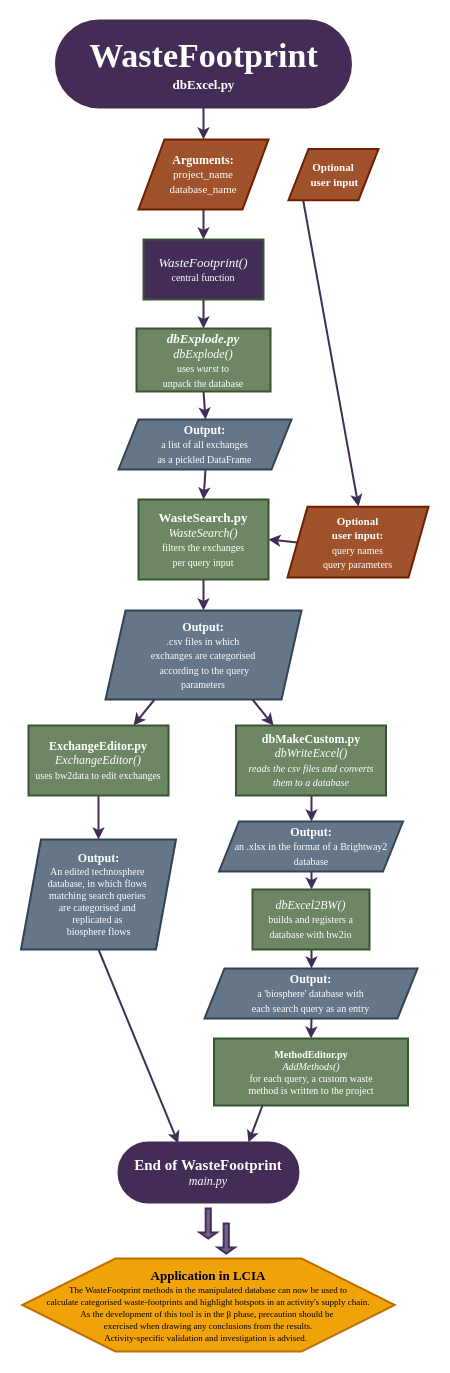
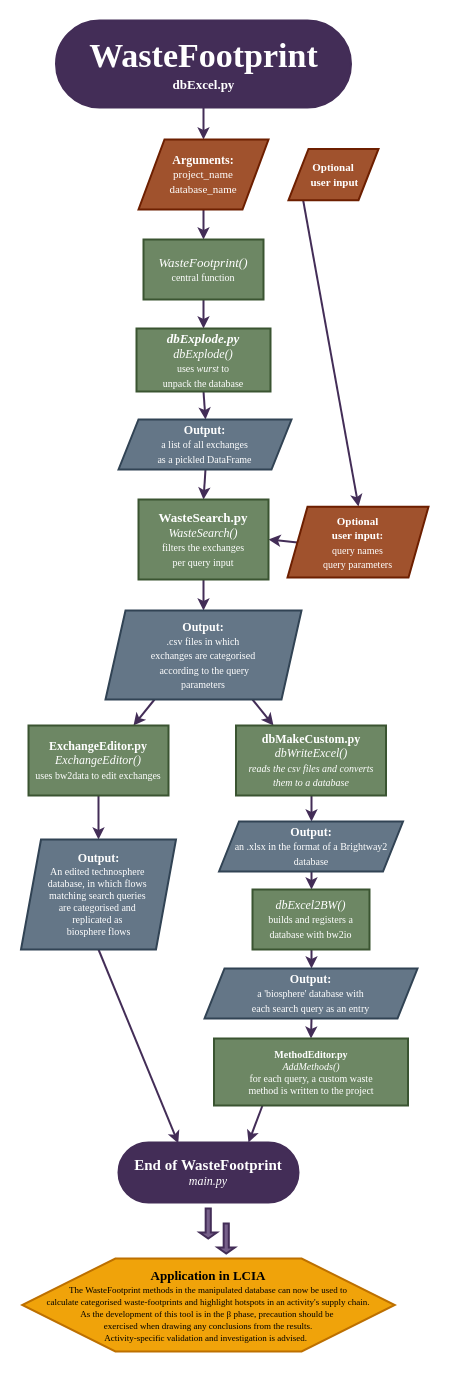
(204, 270) -> (204, 270)
